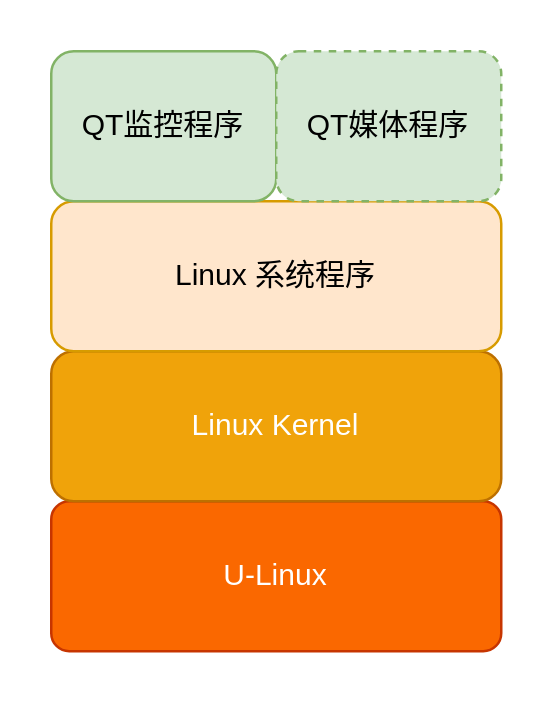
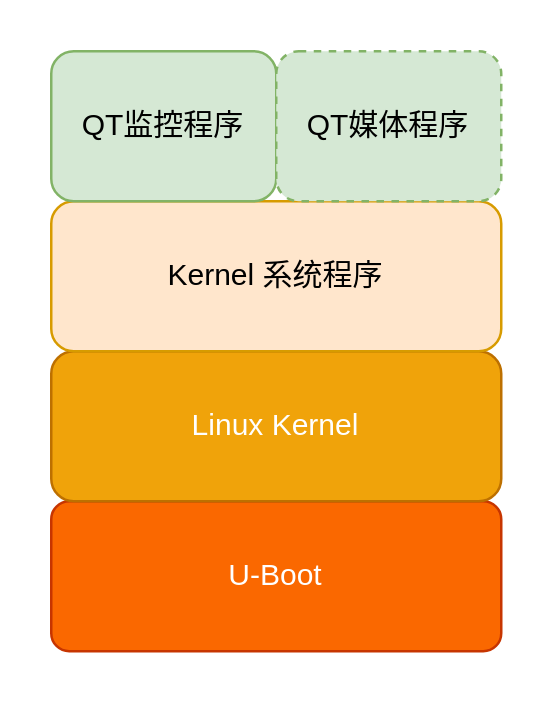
(276, 276) -> (276, 276)
(276, 576) -> (276, 576)
